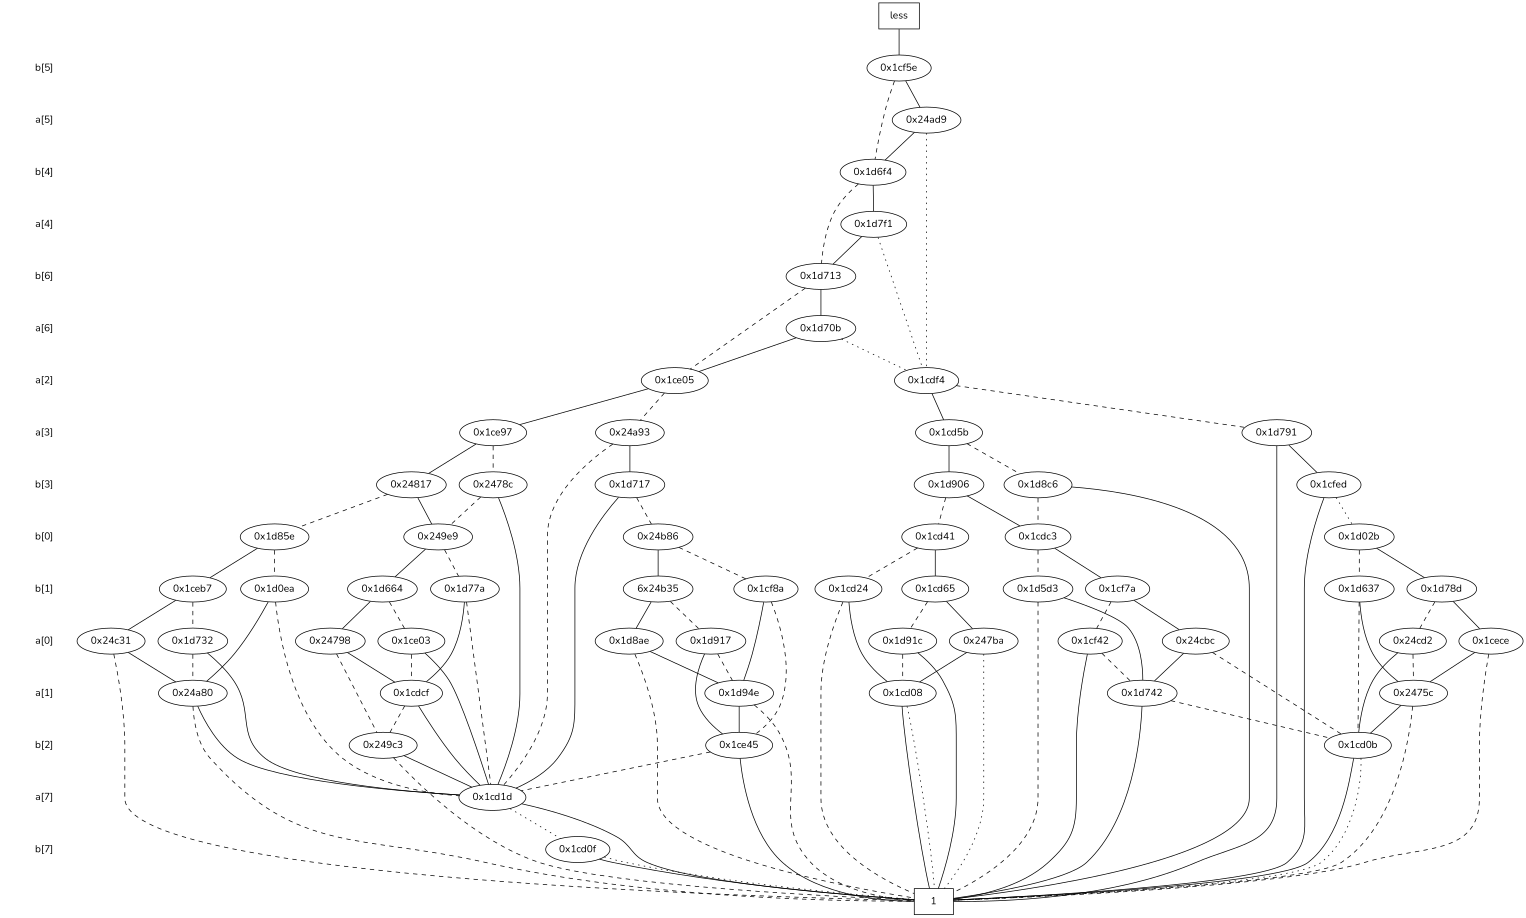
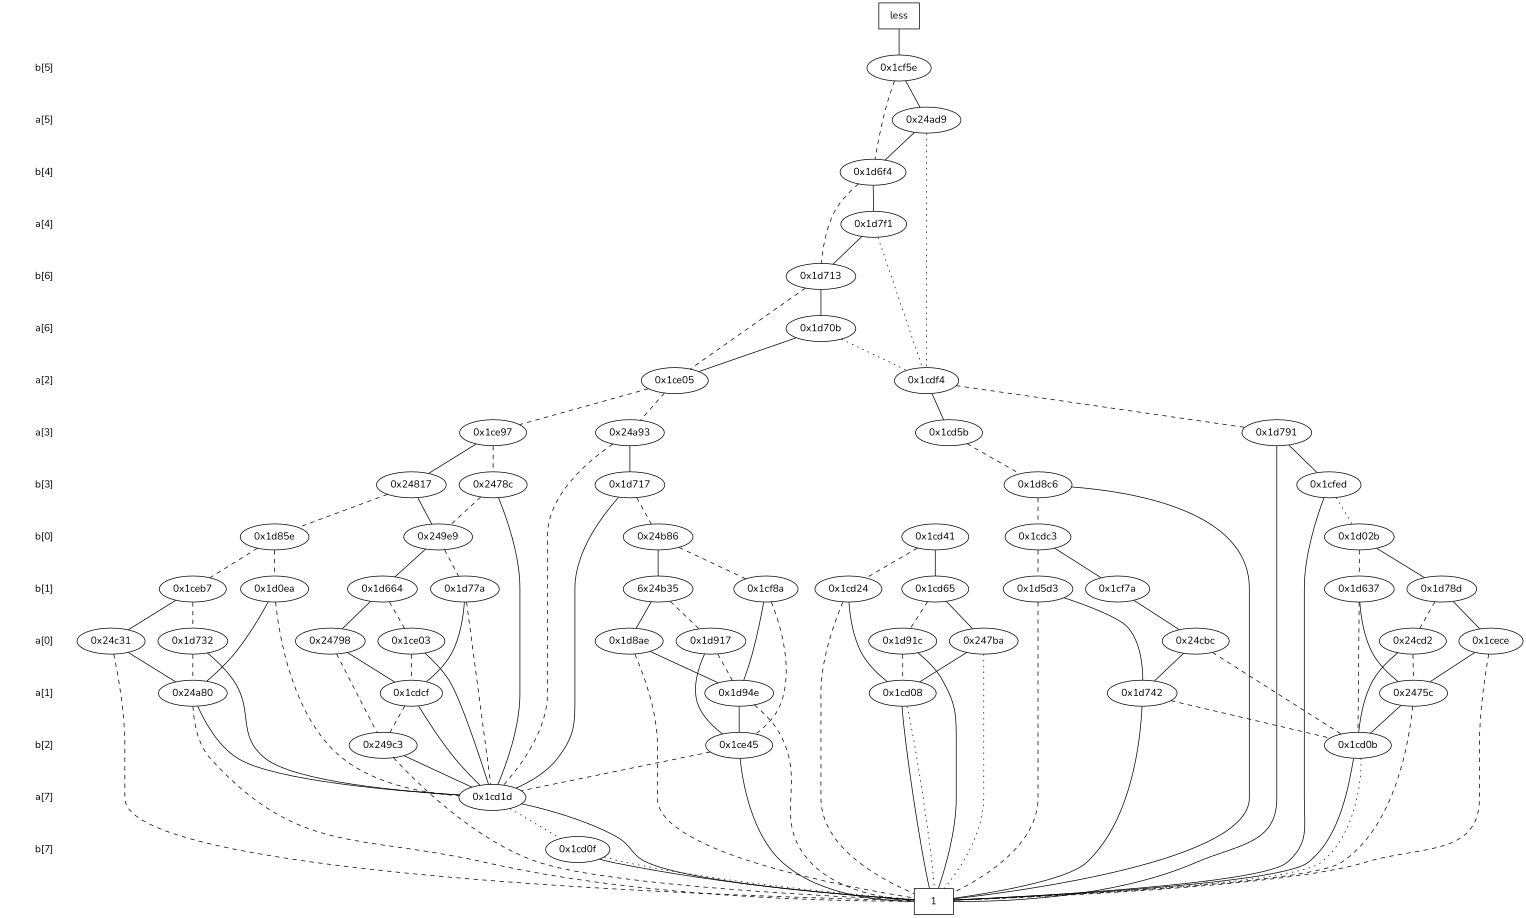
(584, 407) -> (584, 407)
(949, 485) -> none
(234, 563) -> (234, 563)
(1090, 641) -> none
